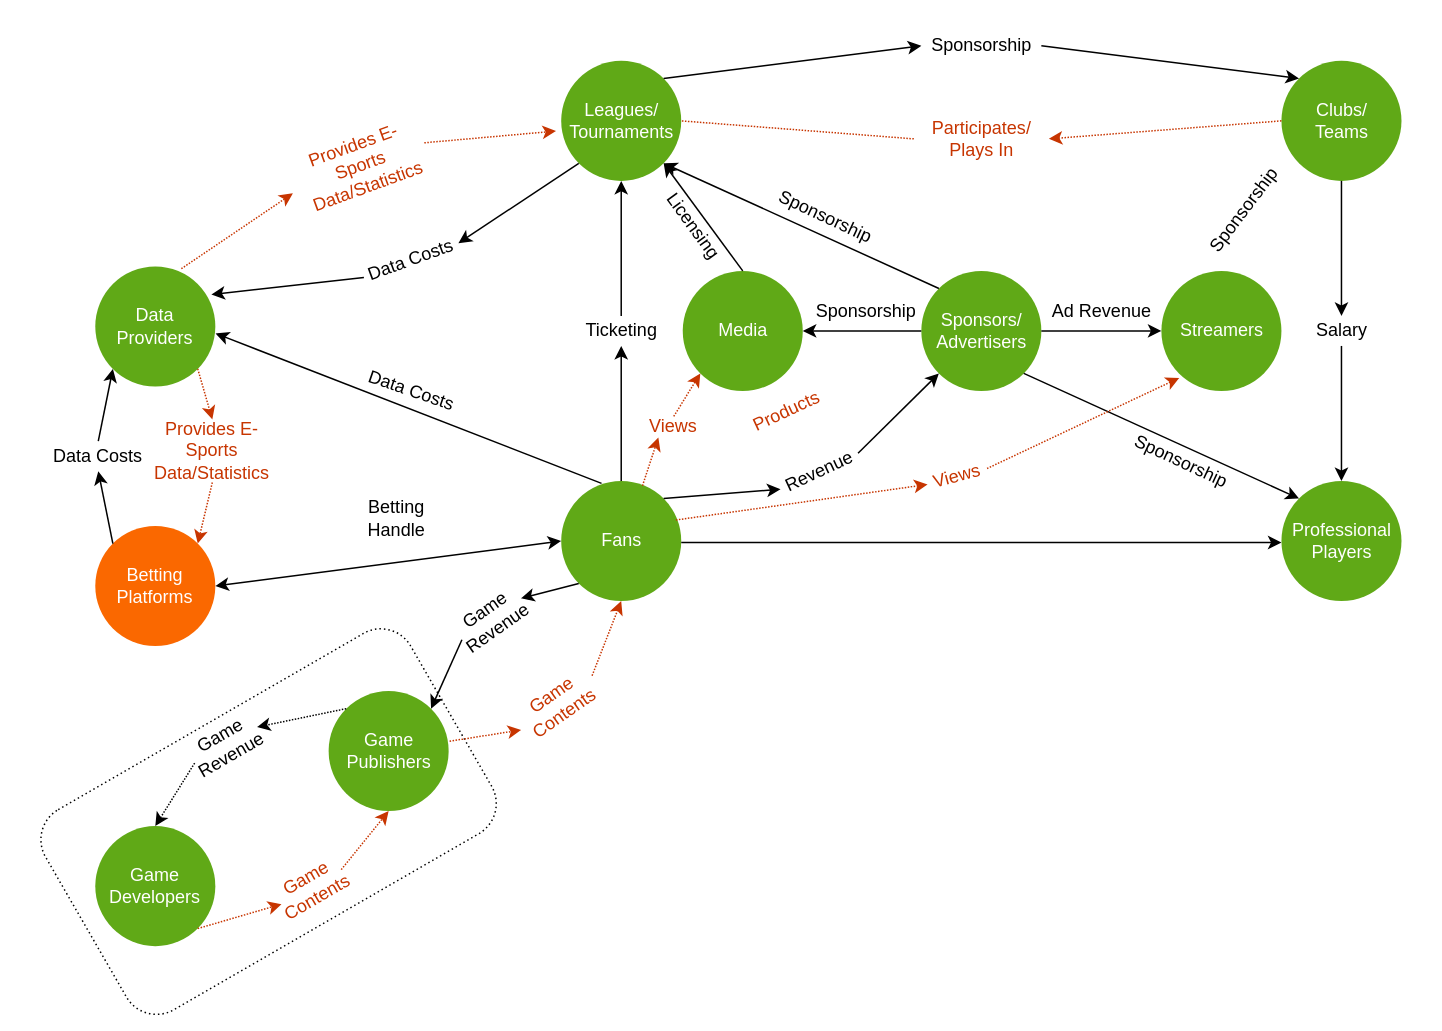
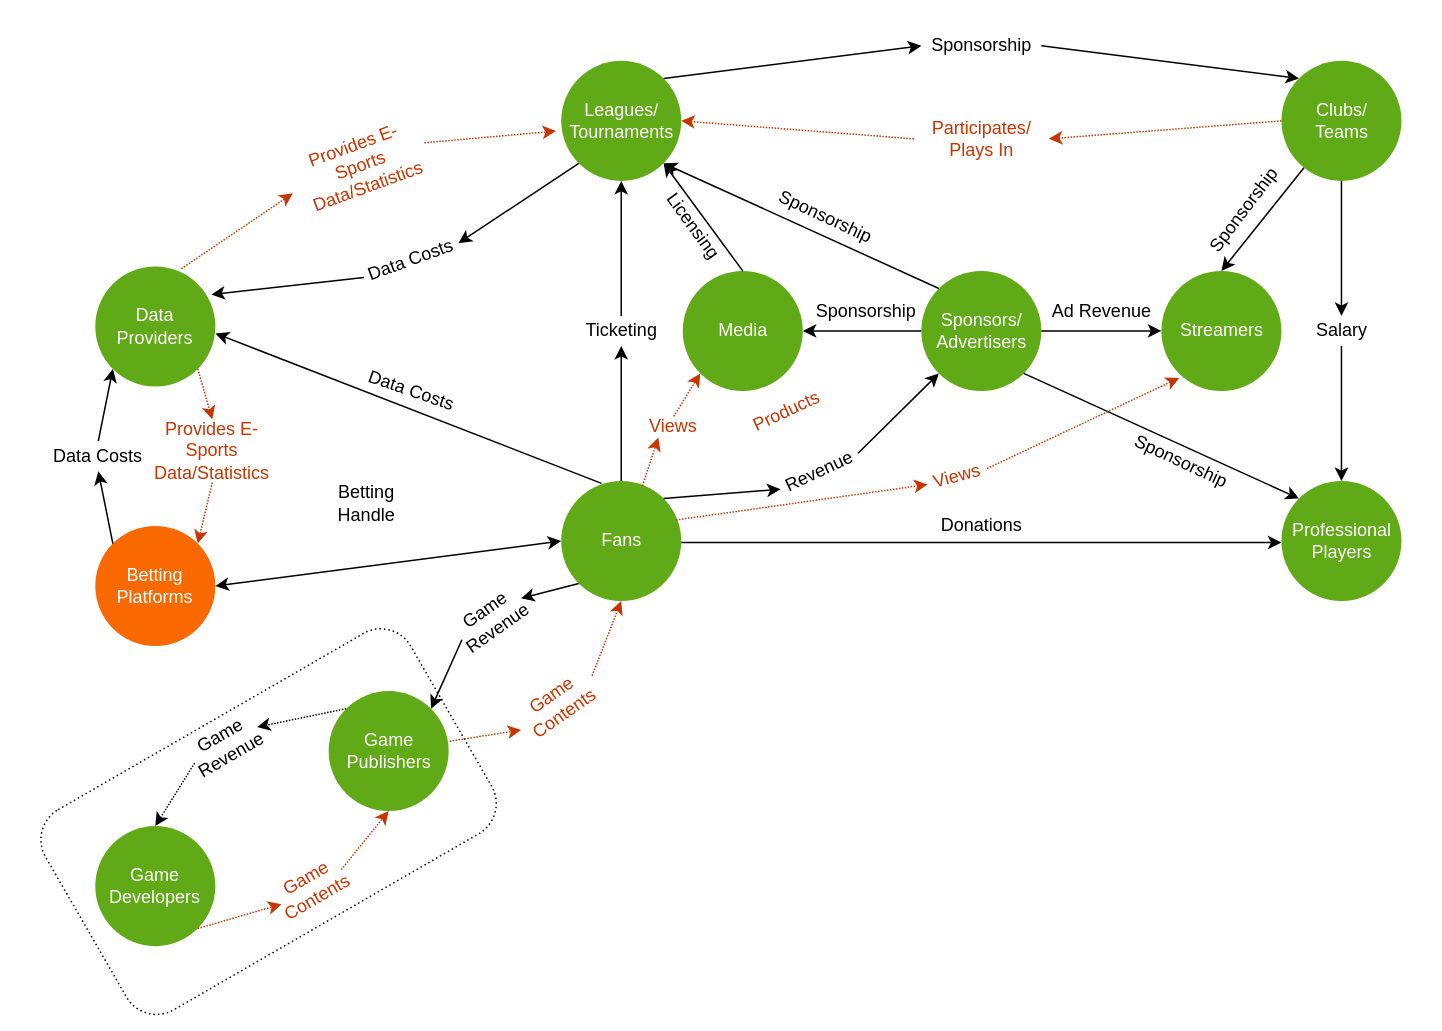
(688, 121) -> (693, 122)
none -> (1265, 215)
(396, 518) -> (366, 503)
none -> (981, 526)
